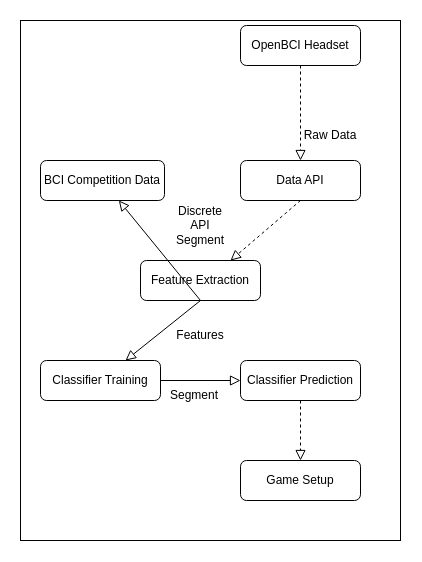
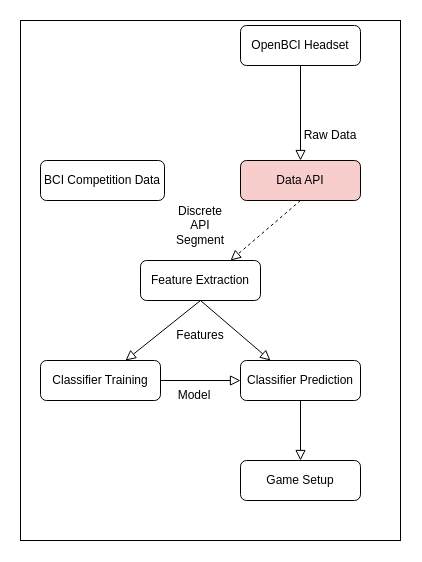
(301, 108) -> (301, 108)
(301, 181) -> (301, 181)
(162, 254) -> (232, 328)
(195, 396) -> (195, 396)
(301, 426) -> (301, 426)
